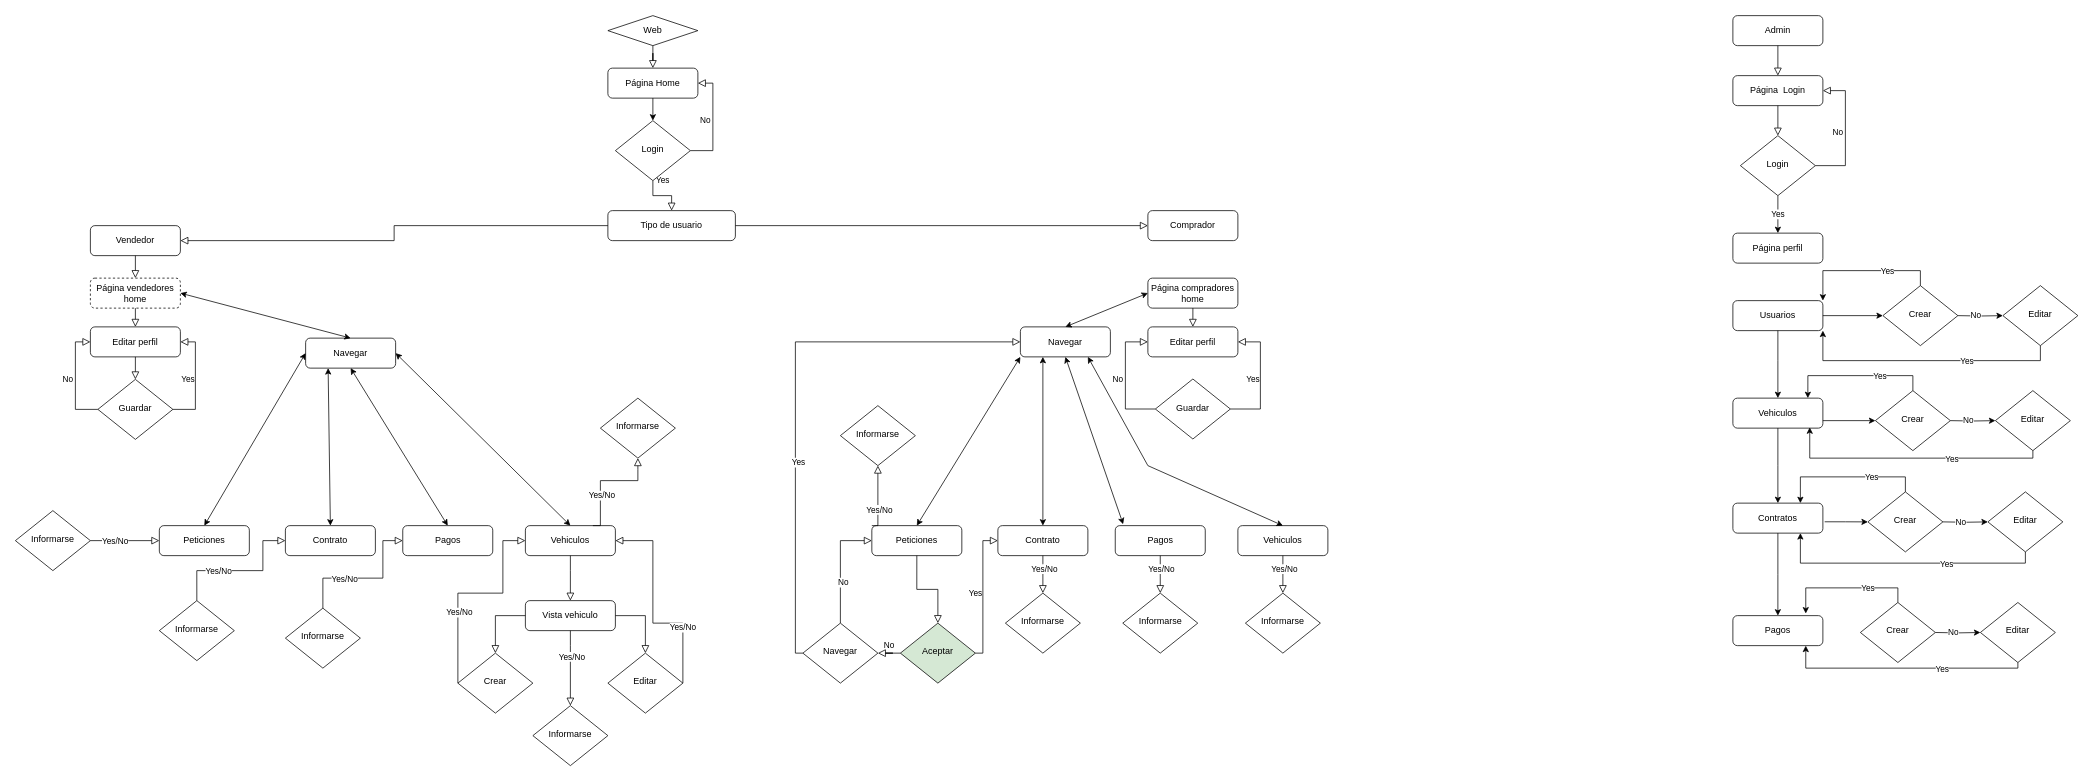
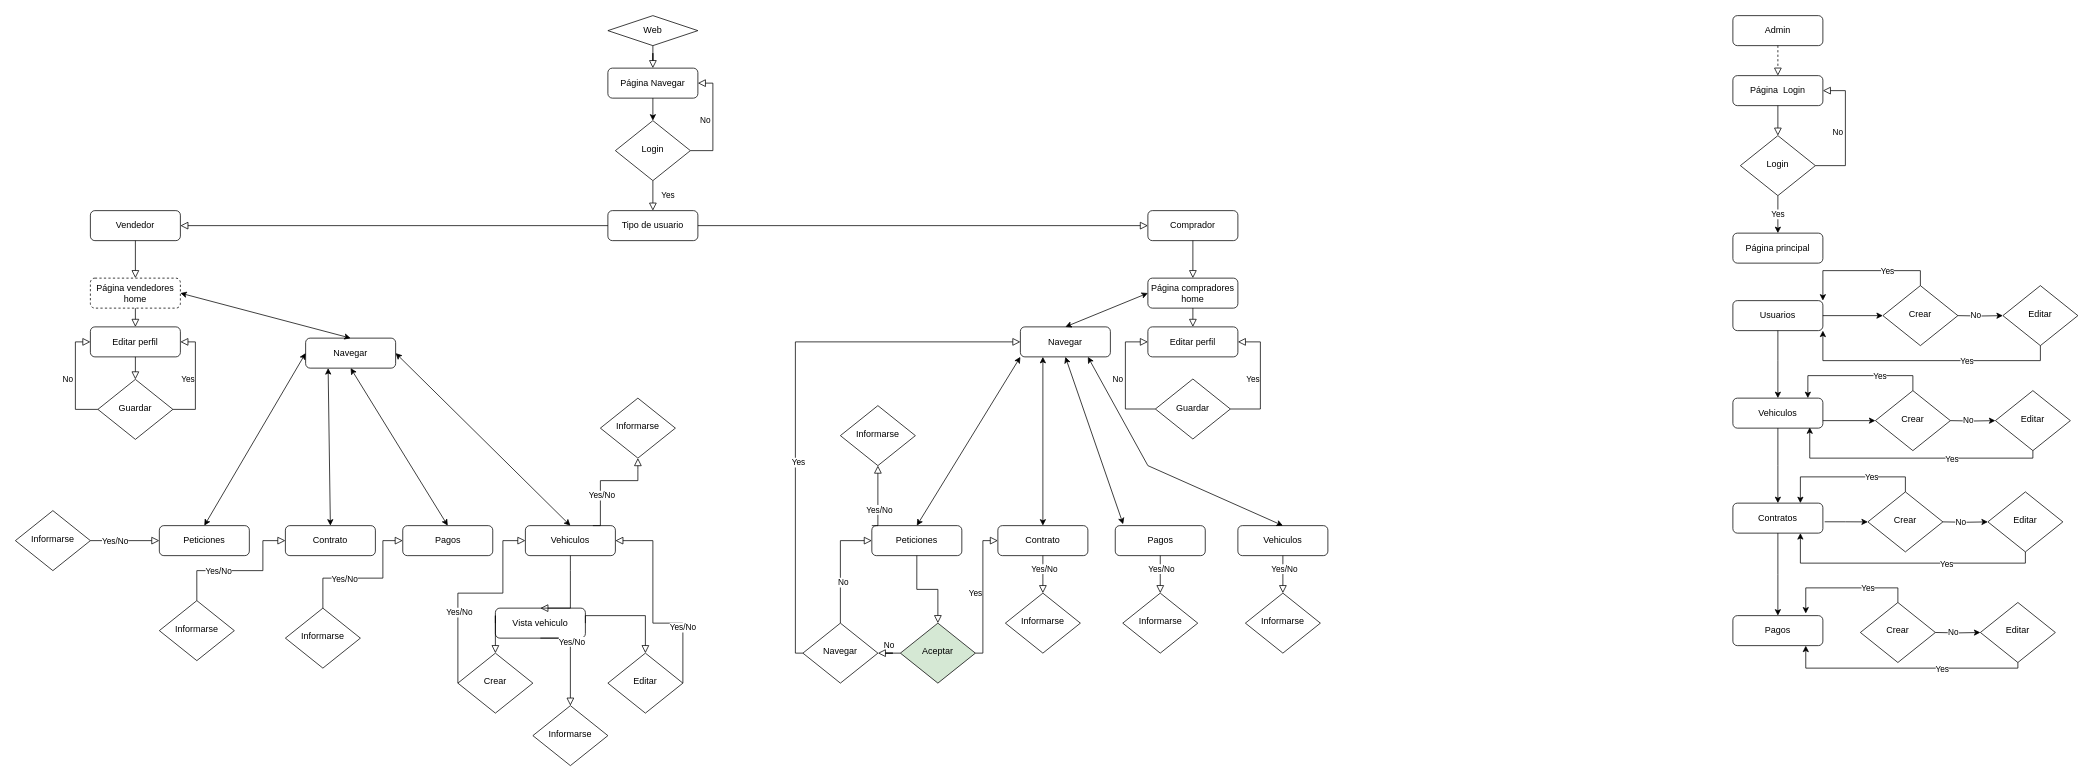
(1778, 57) -> (1778, 57)
(653, 83) -> (653, 83)
(672, 225) -> (653, 225)
(135, 240) -> (135, 225)
(1778, 248) -> (1778, 248)
none -> (1193, 255)
(570, 615) -> (540, 623)
